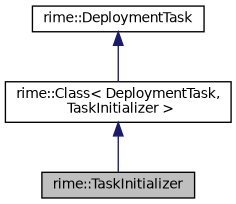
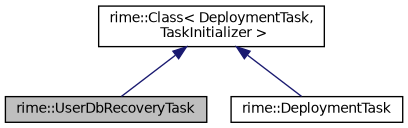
(118, 64) -> (275, 76)
(118, 185) -> (106, 109)
